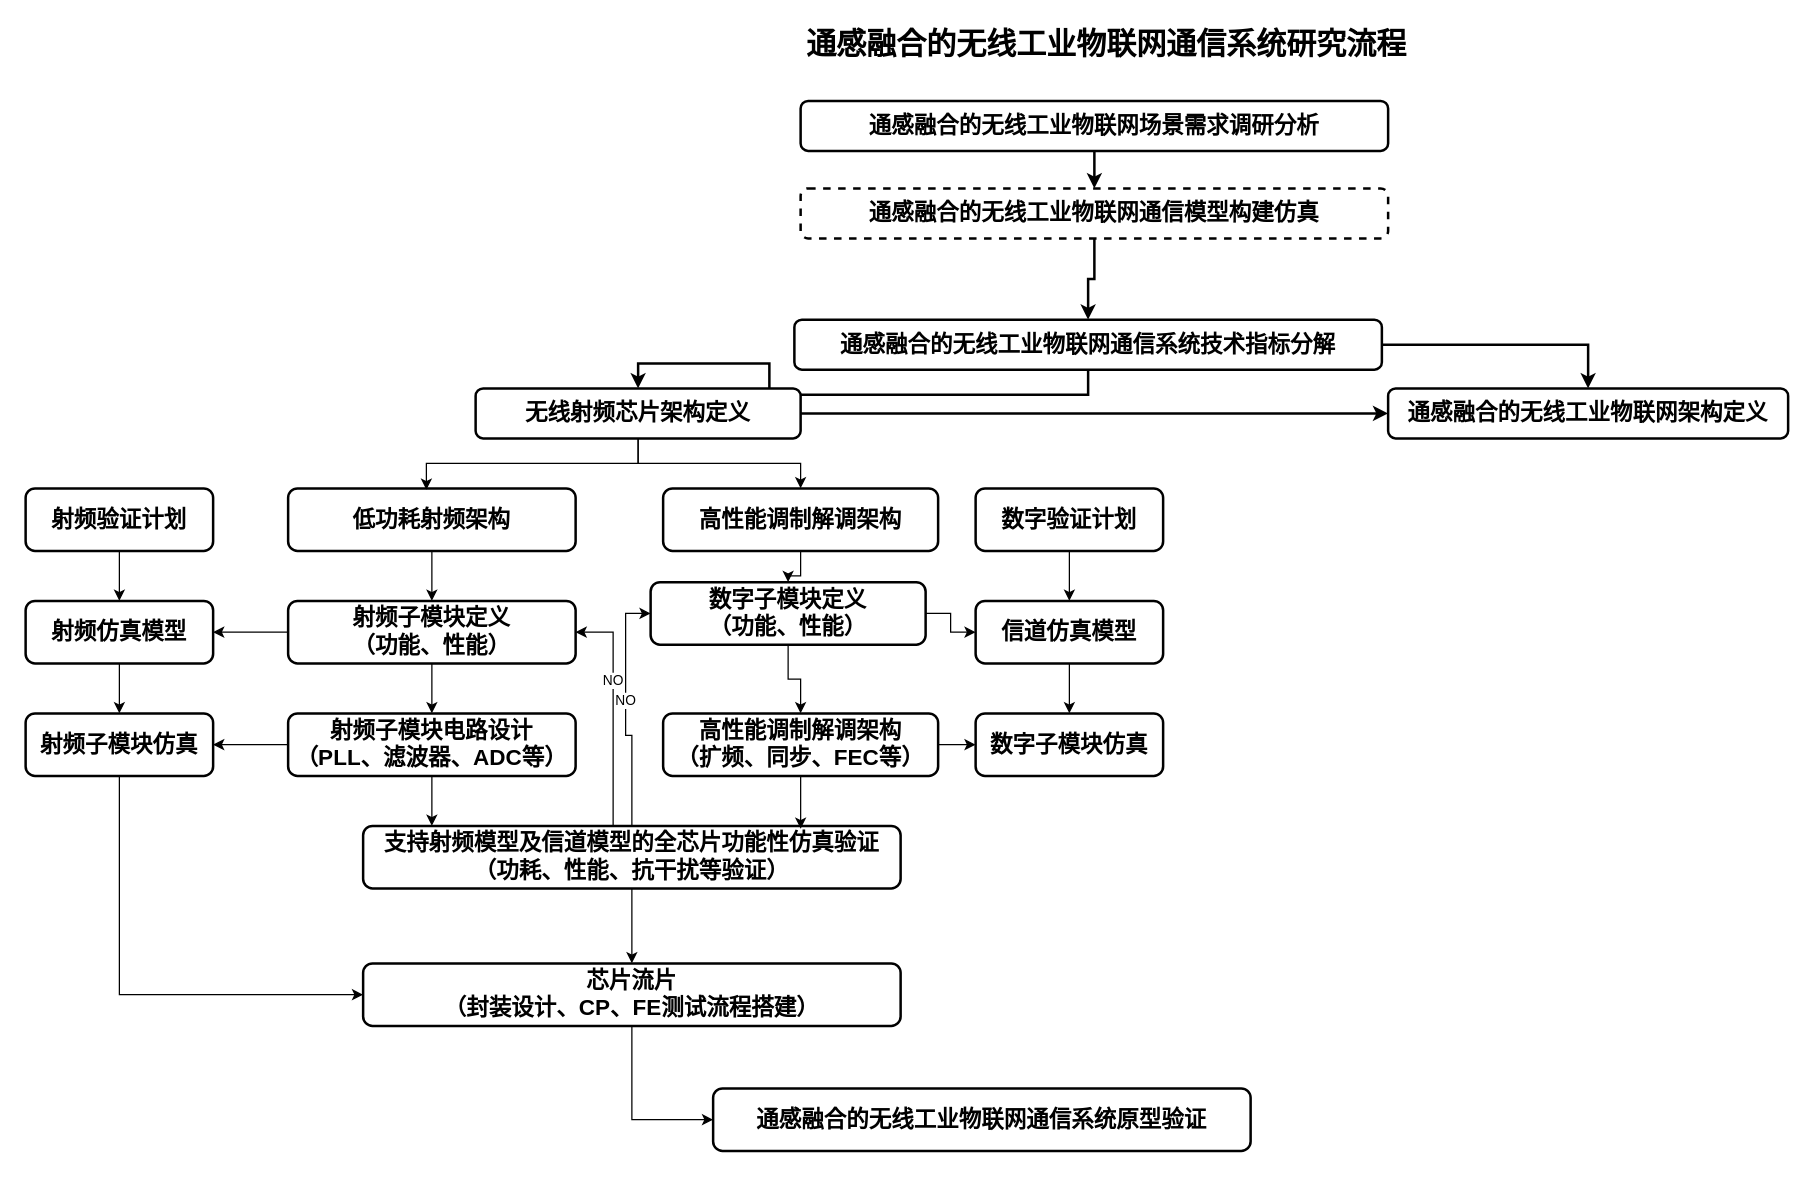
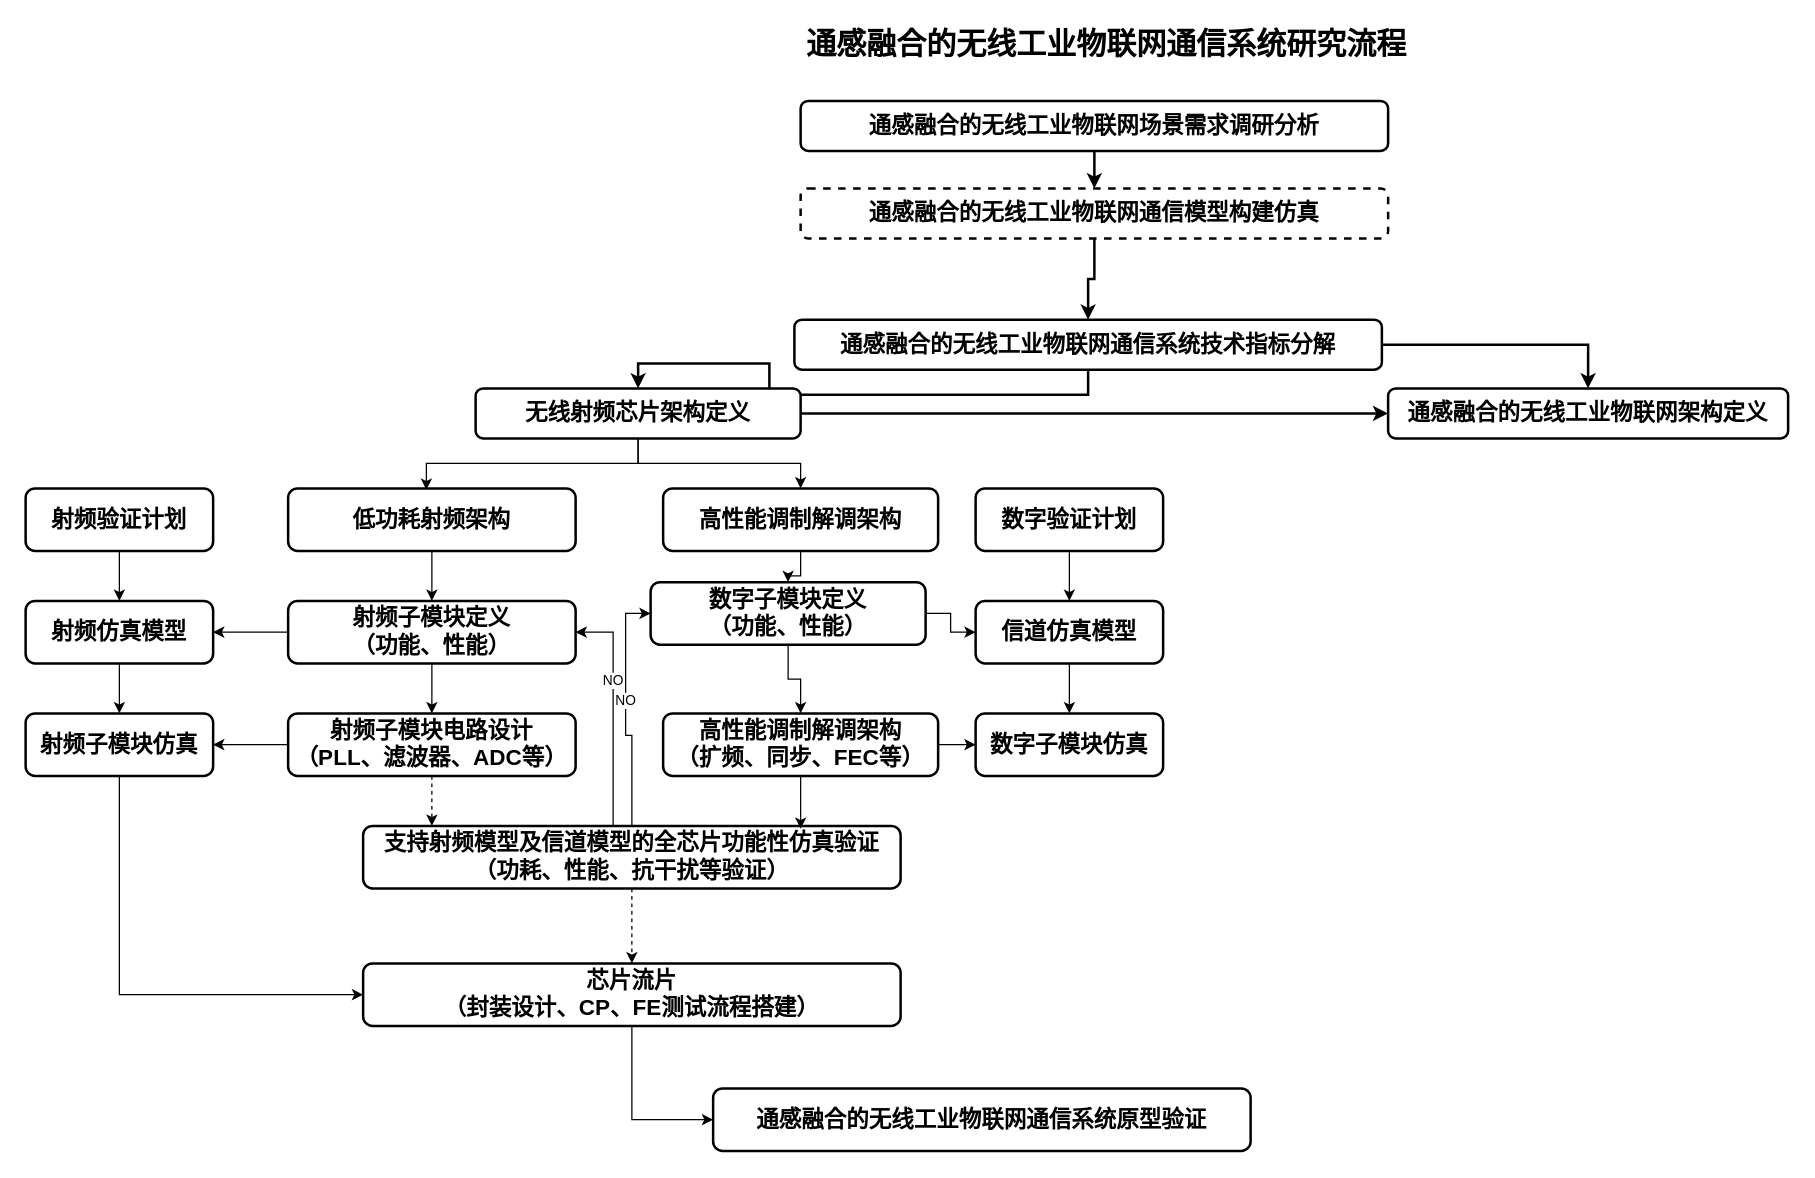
(432, 796) -> (432, 796)
(632, 922) -> (632, 922)
